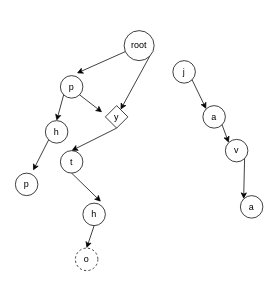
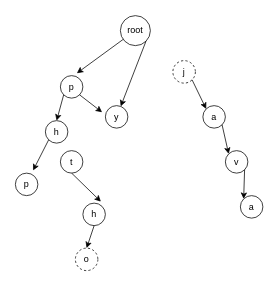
(139, 45) -> (135, 30)
(184, 72) -> (184, 72)
(117, 117) -> (117, 117)
(97, 138) -> none
(237, 150) -> (237, 162)
